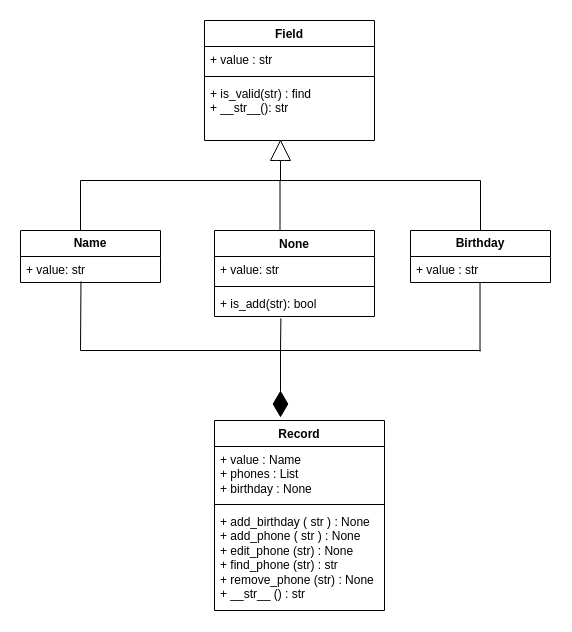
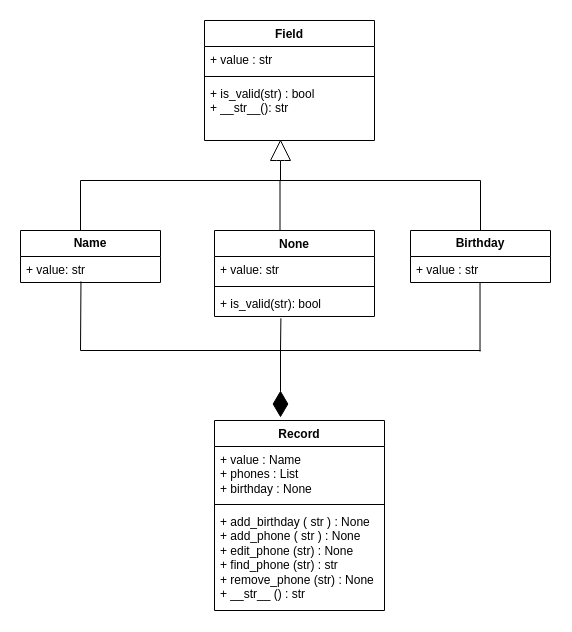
(272, 102) -> (272, 102)
(277, 305) -> (280, 305)
